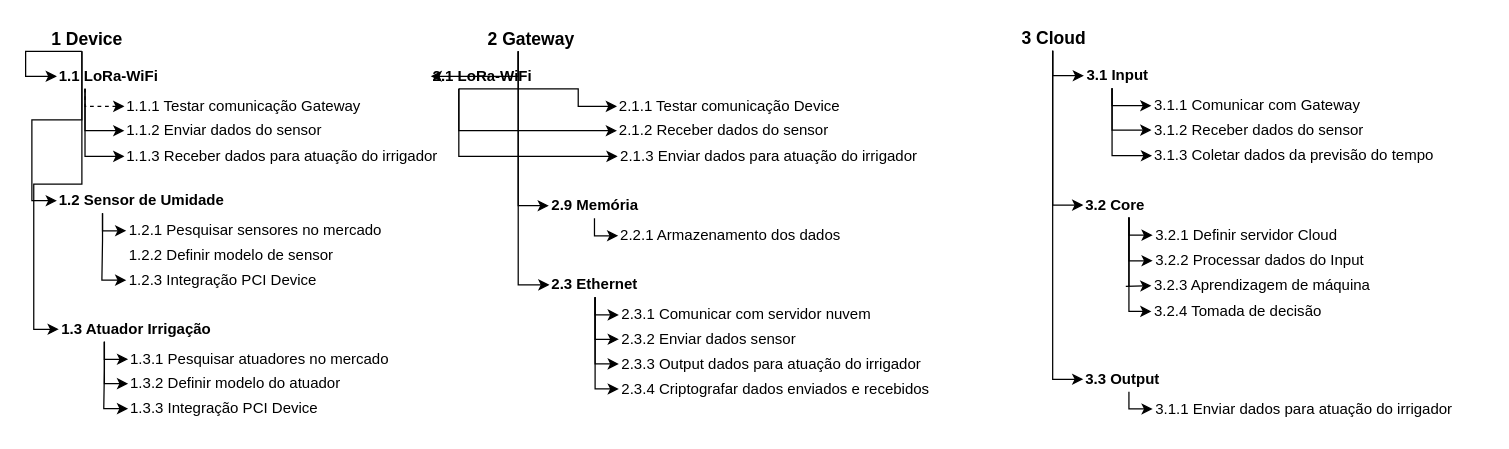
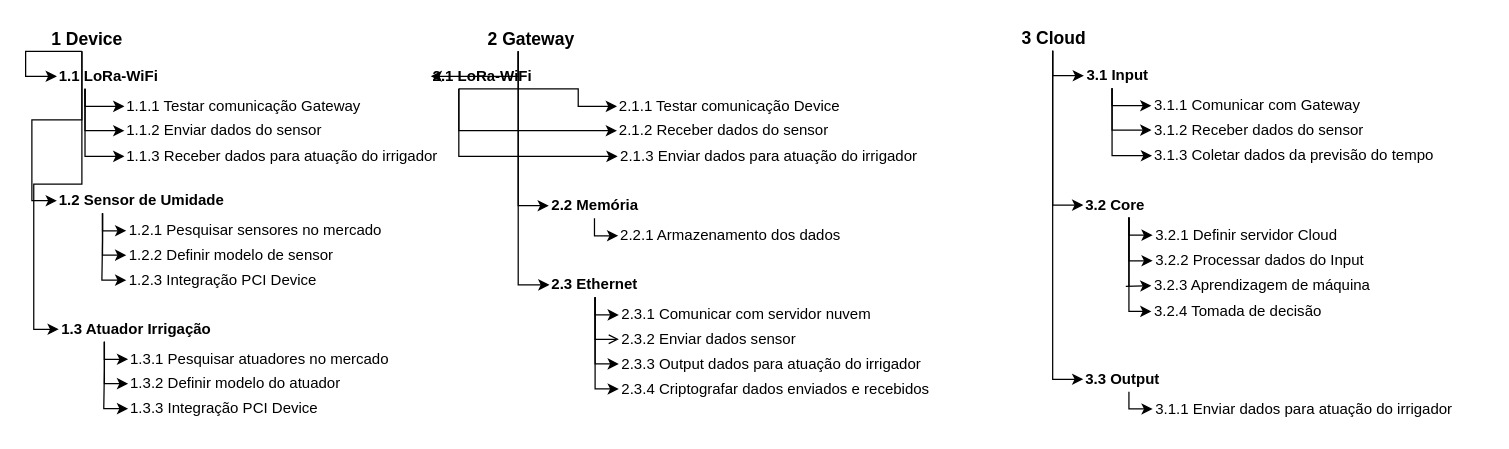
(101, 106) -> (101, 106)
(592, 206) -> (592, 206)
none -> (111, 255)
(609, 339) -> (611, 339)
